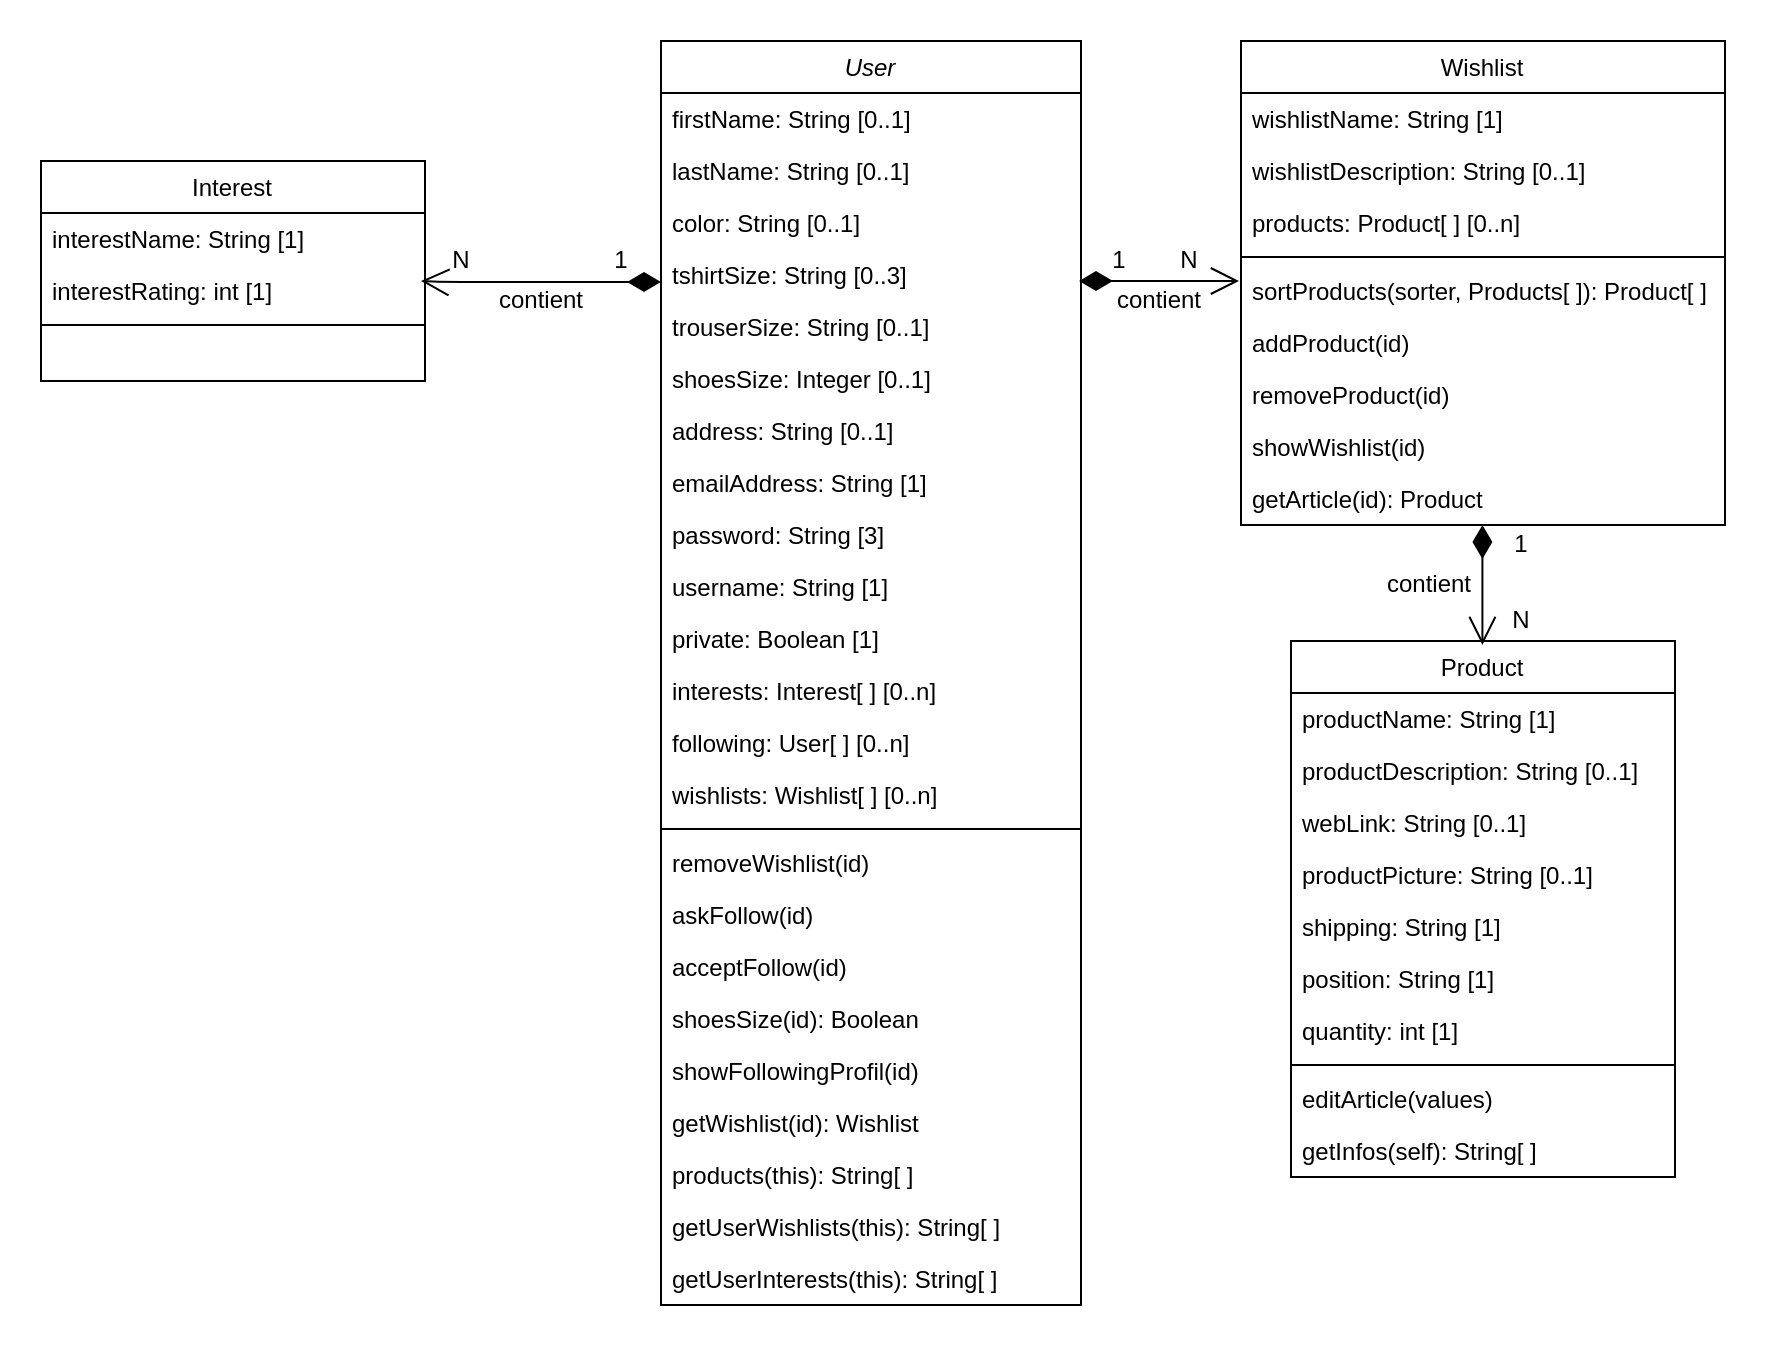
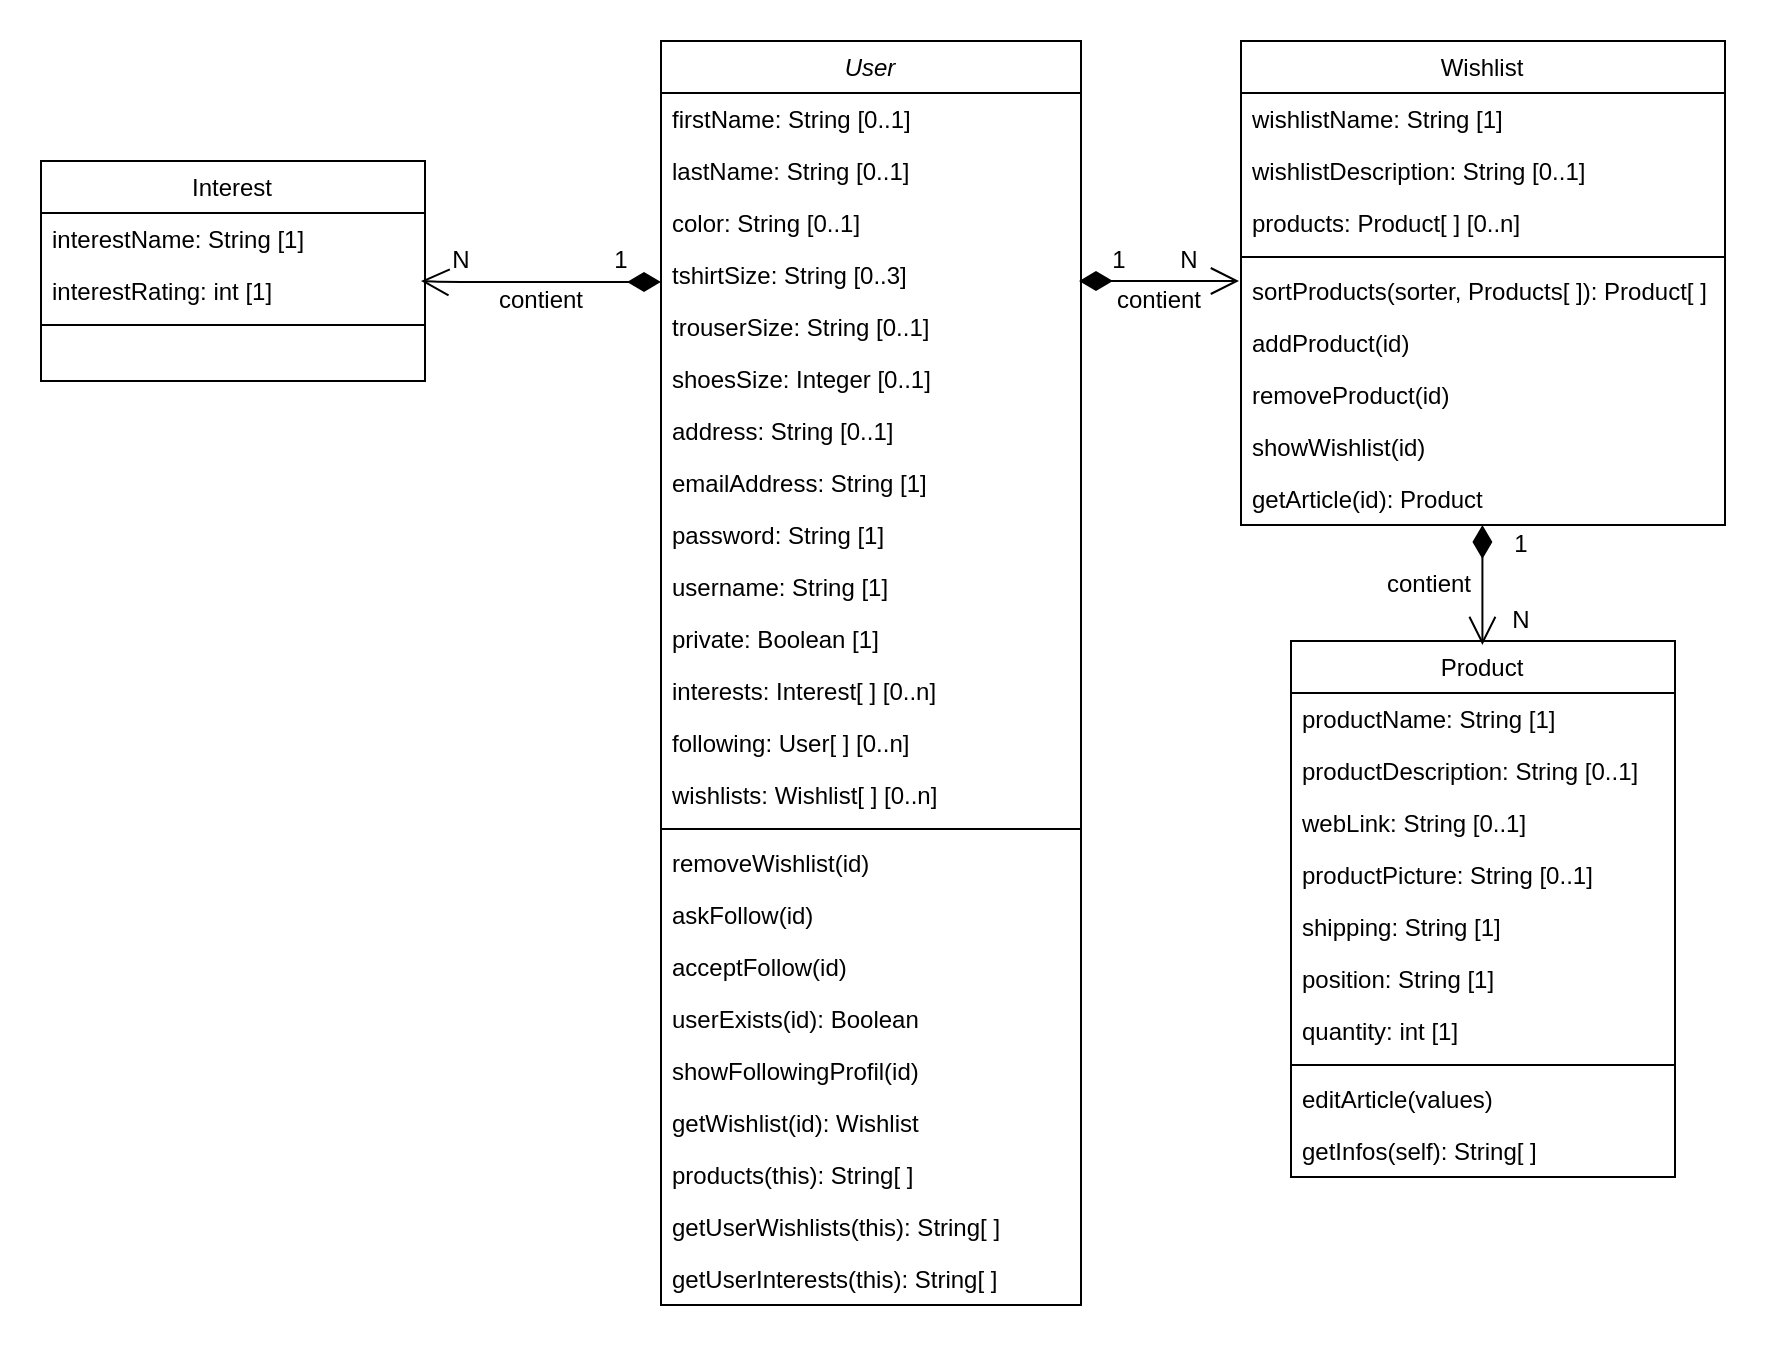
(794, 536) -> (794, 536)
(804, 1020) -> (811, 1020)
